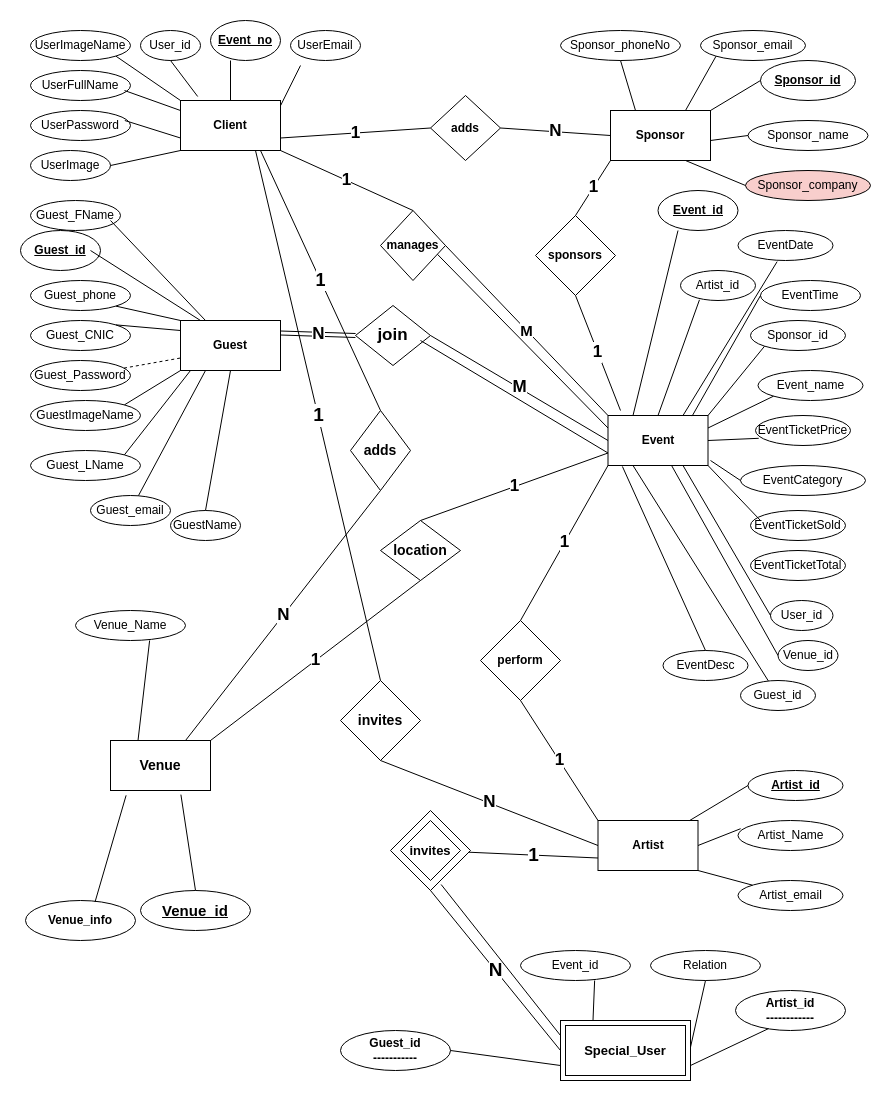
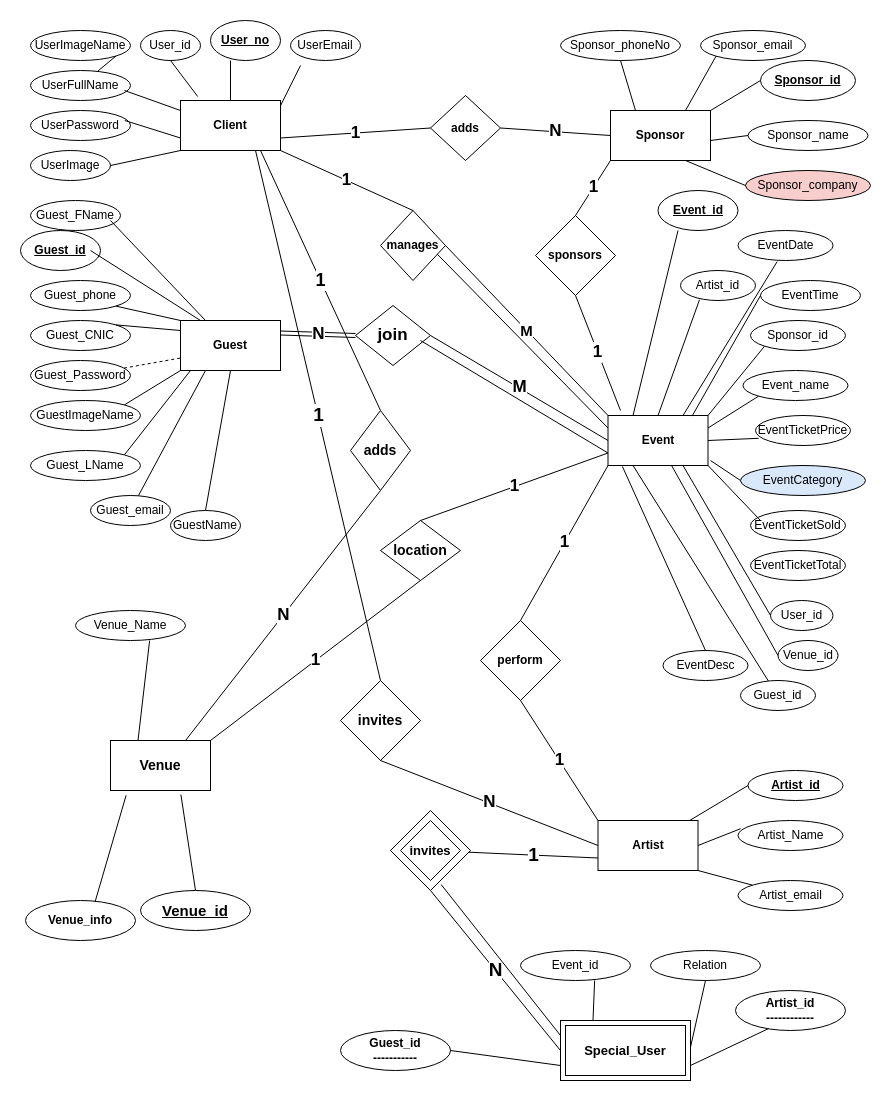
(246, 41) -> (246, 41)
(148, 78) -> (107, 63)
(811, 386) -> (796, 386)
(803, 481) -> (803, 481)
